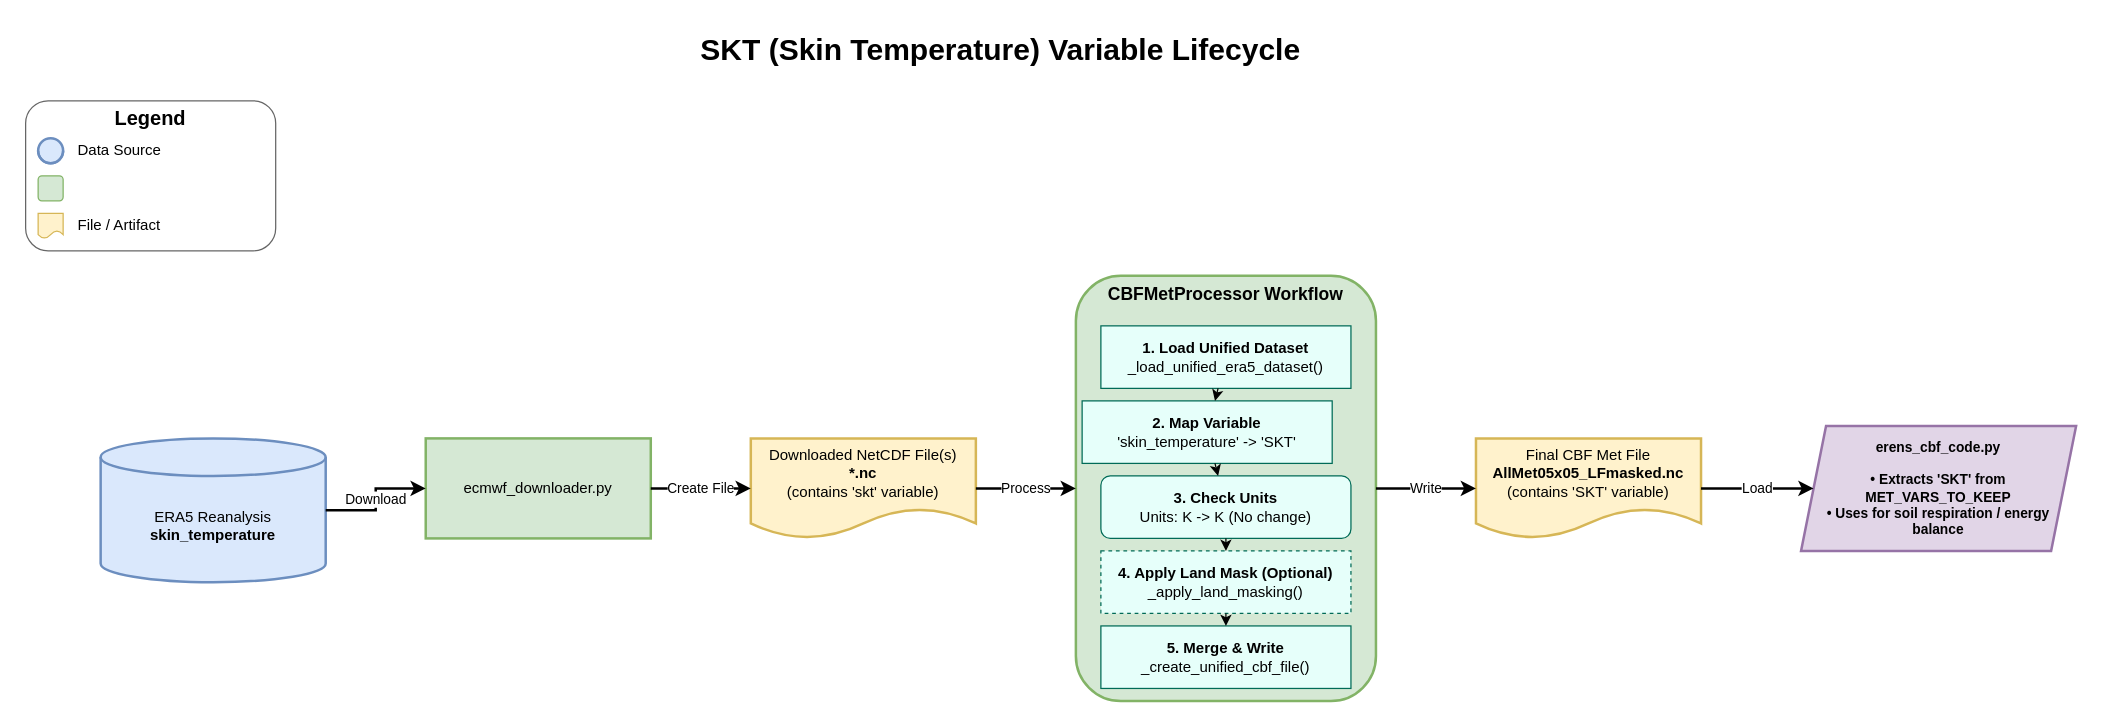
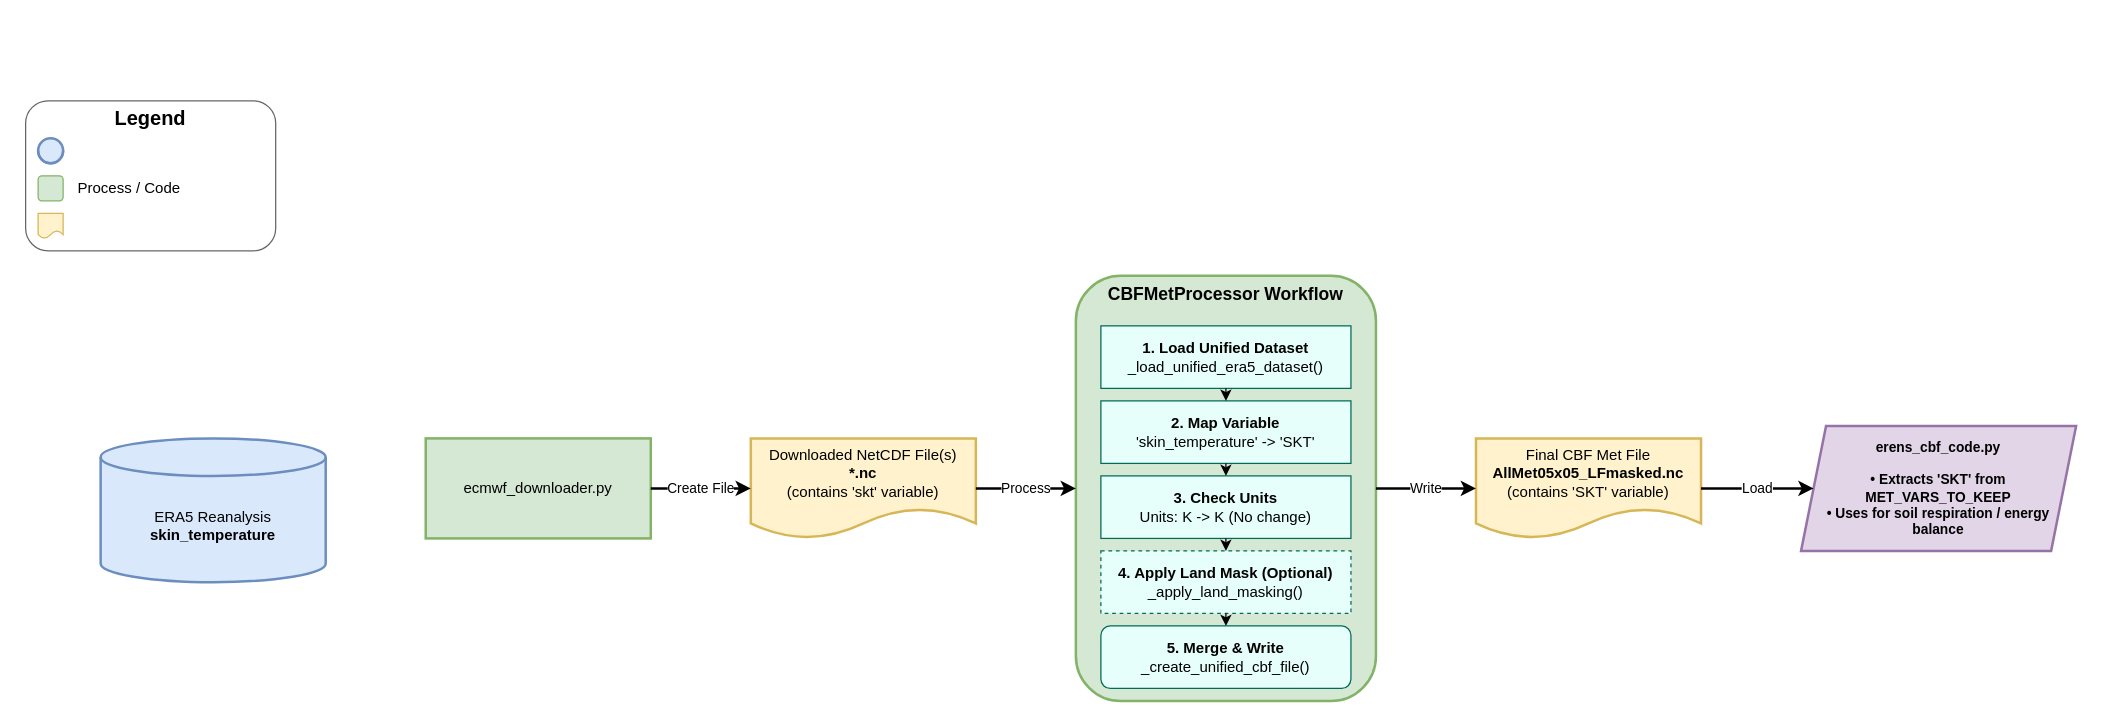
(1001, 51) -> none
(163, 151) -> none
none -> (163, 188)
(163, 226) -> none
(1207, 432) -> (1226, 432)
(376, 505) -> none
(1226, 507) -> (1226, 507)
(1226, 657) -> (1226, 657)
